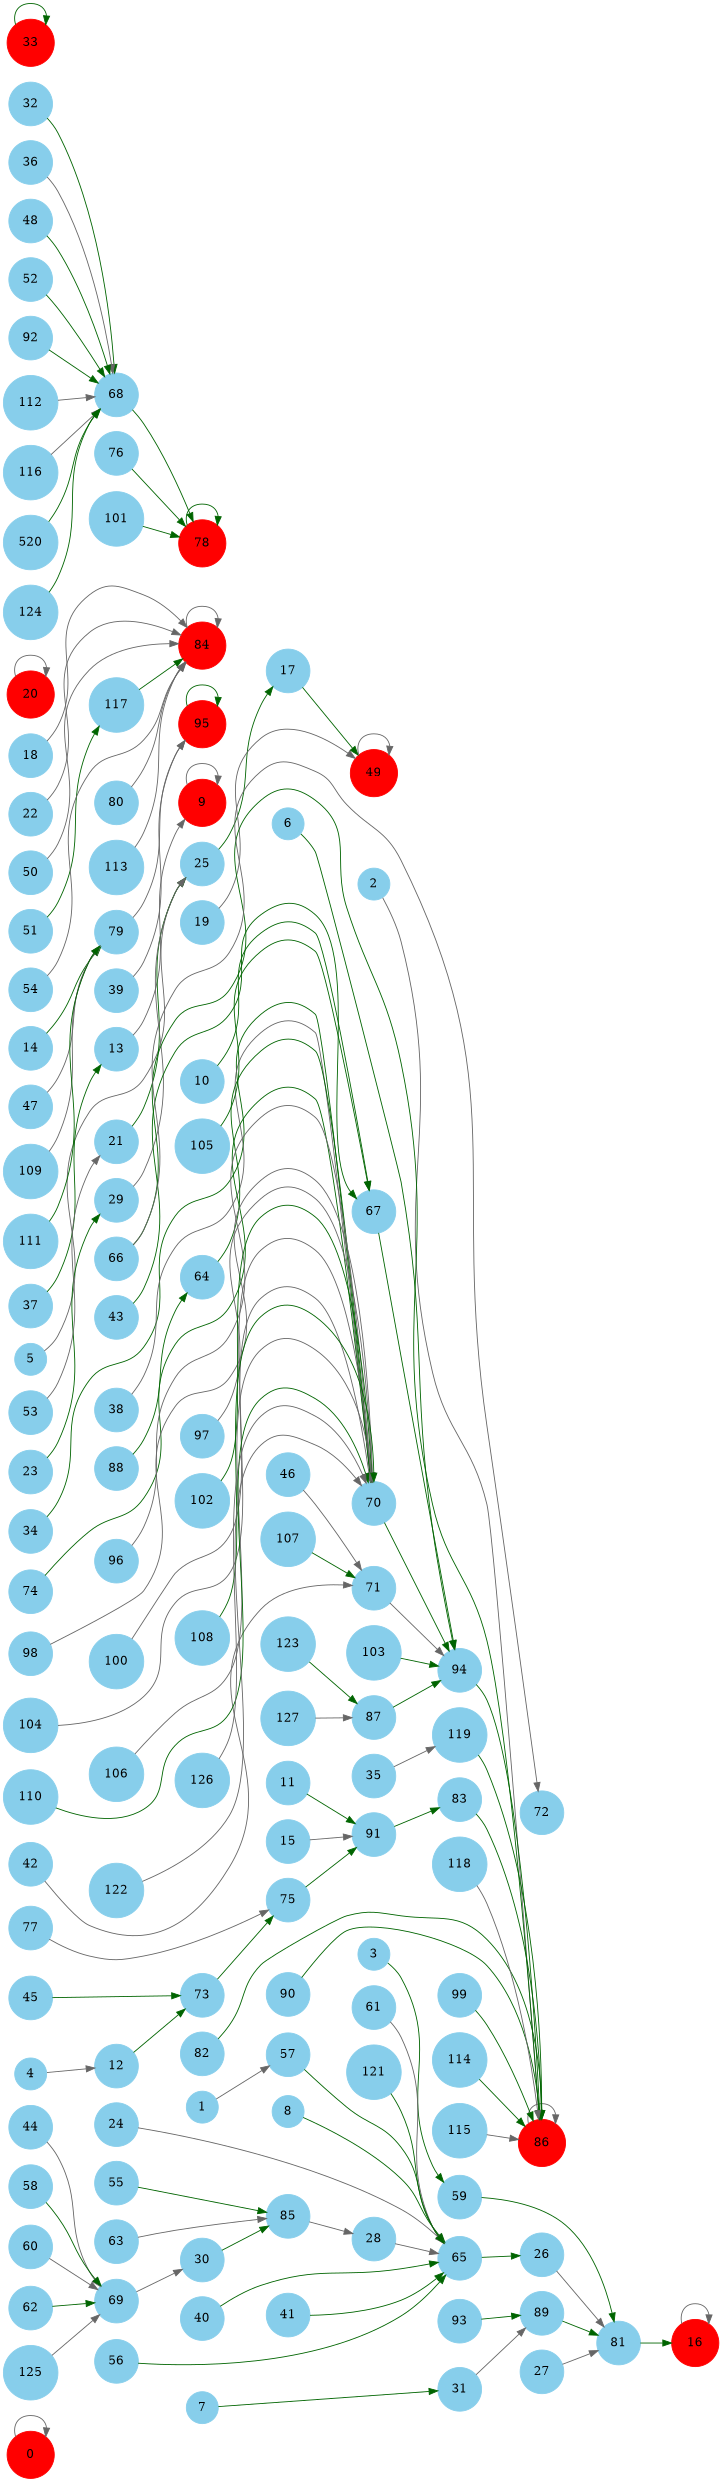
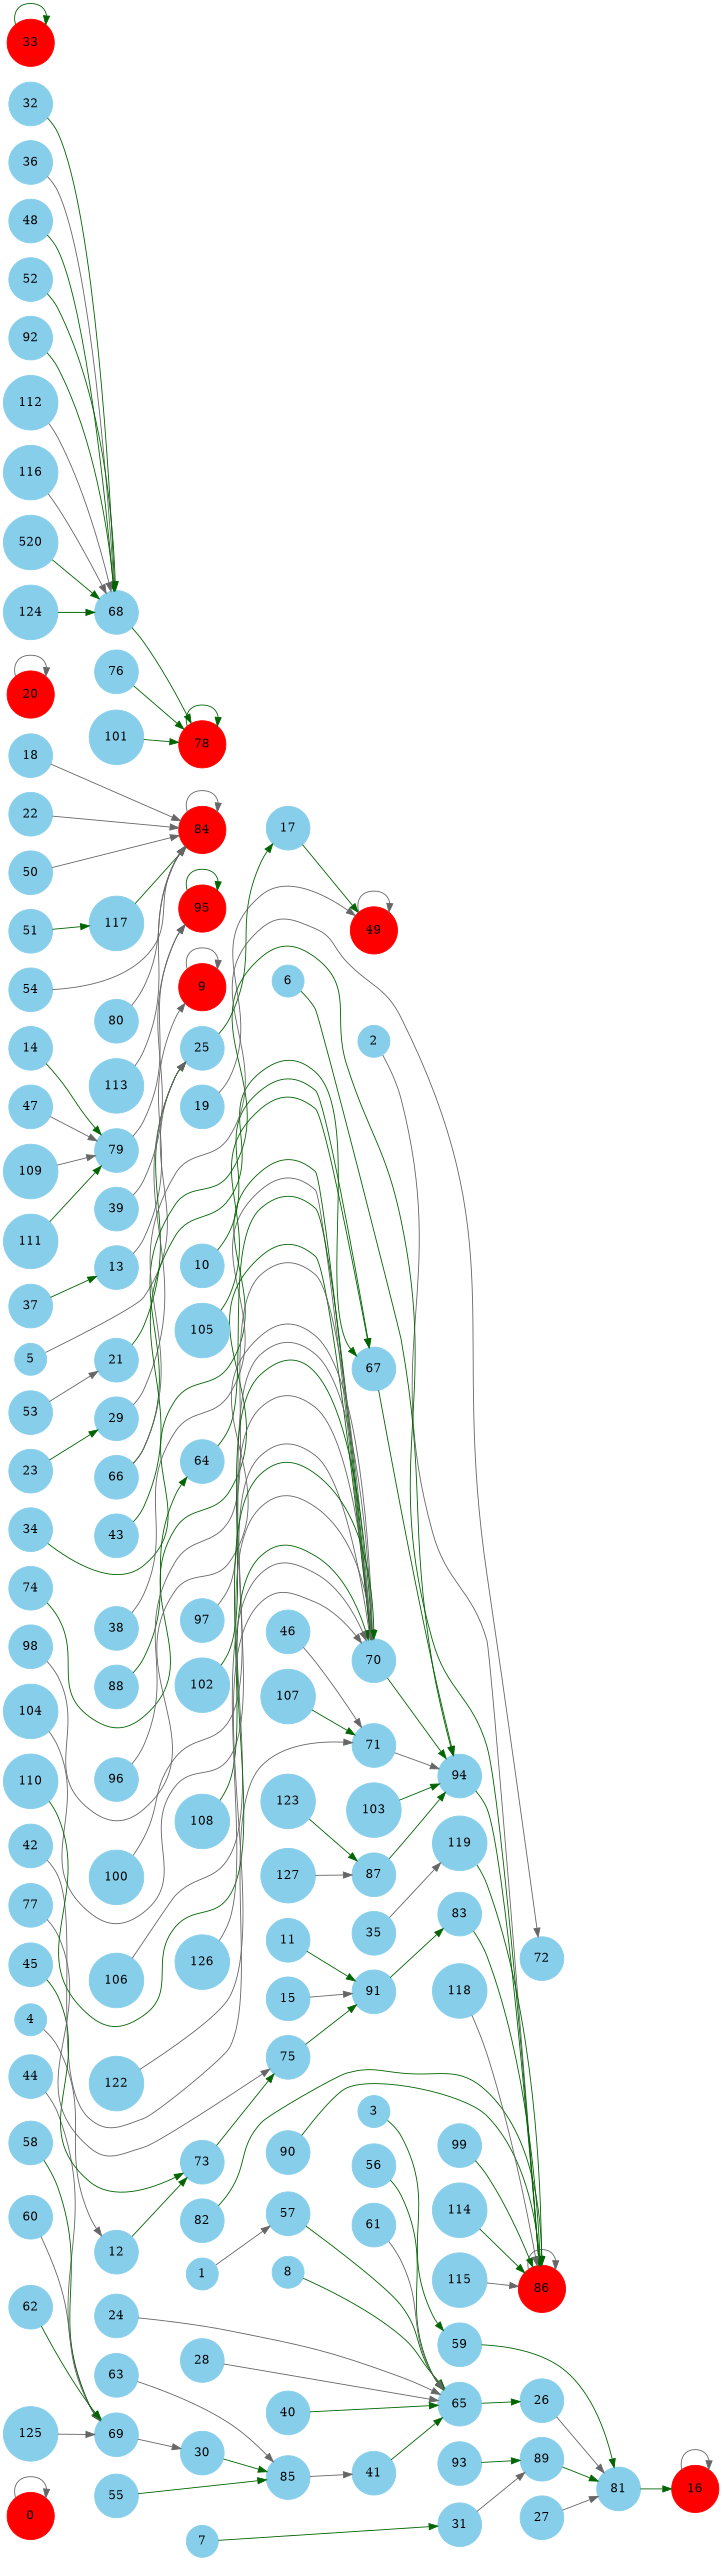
(374, 2072) -> none
(327, 2227) -> (327, 2476)
